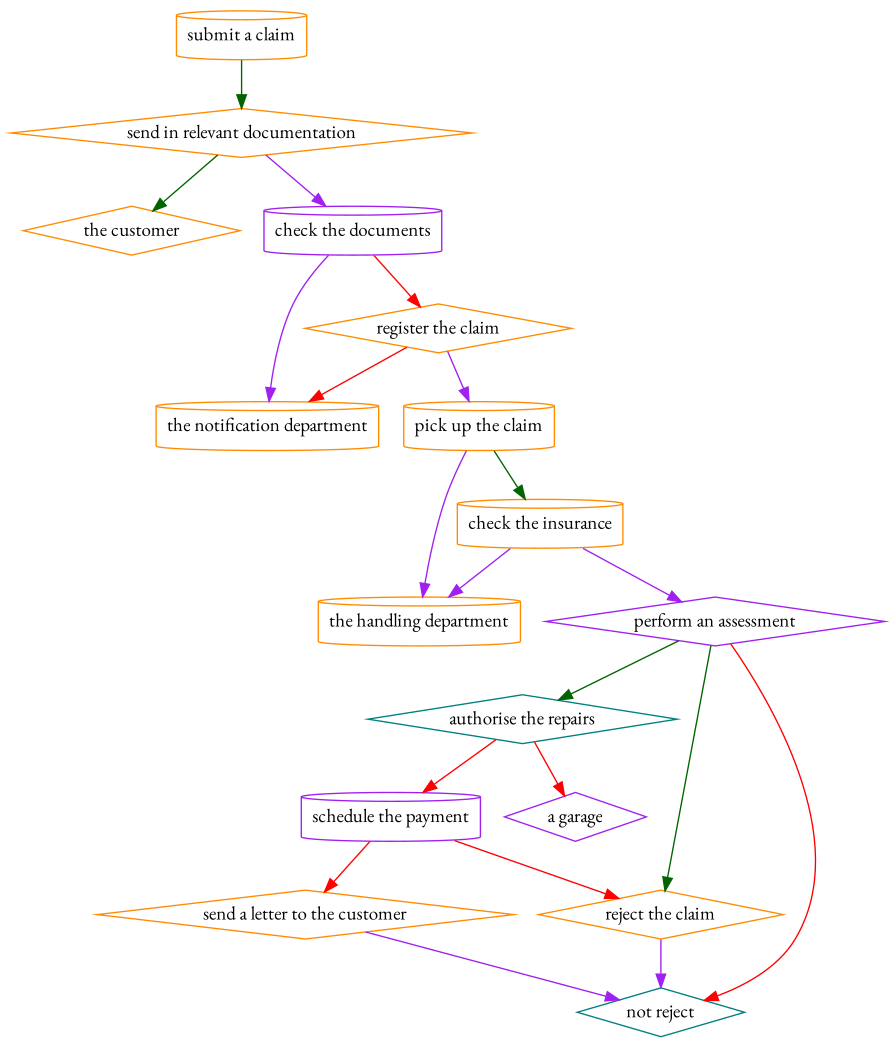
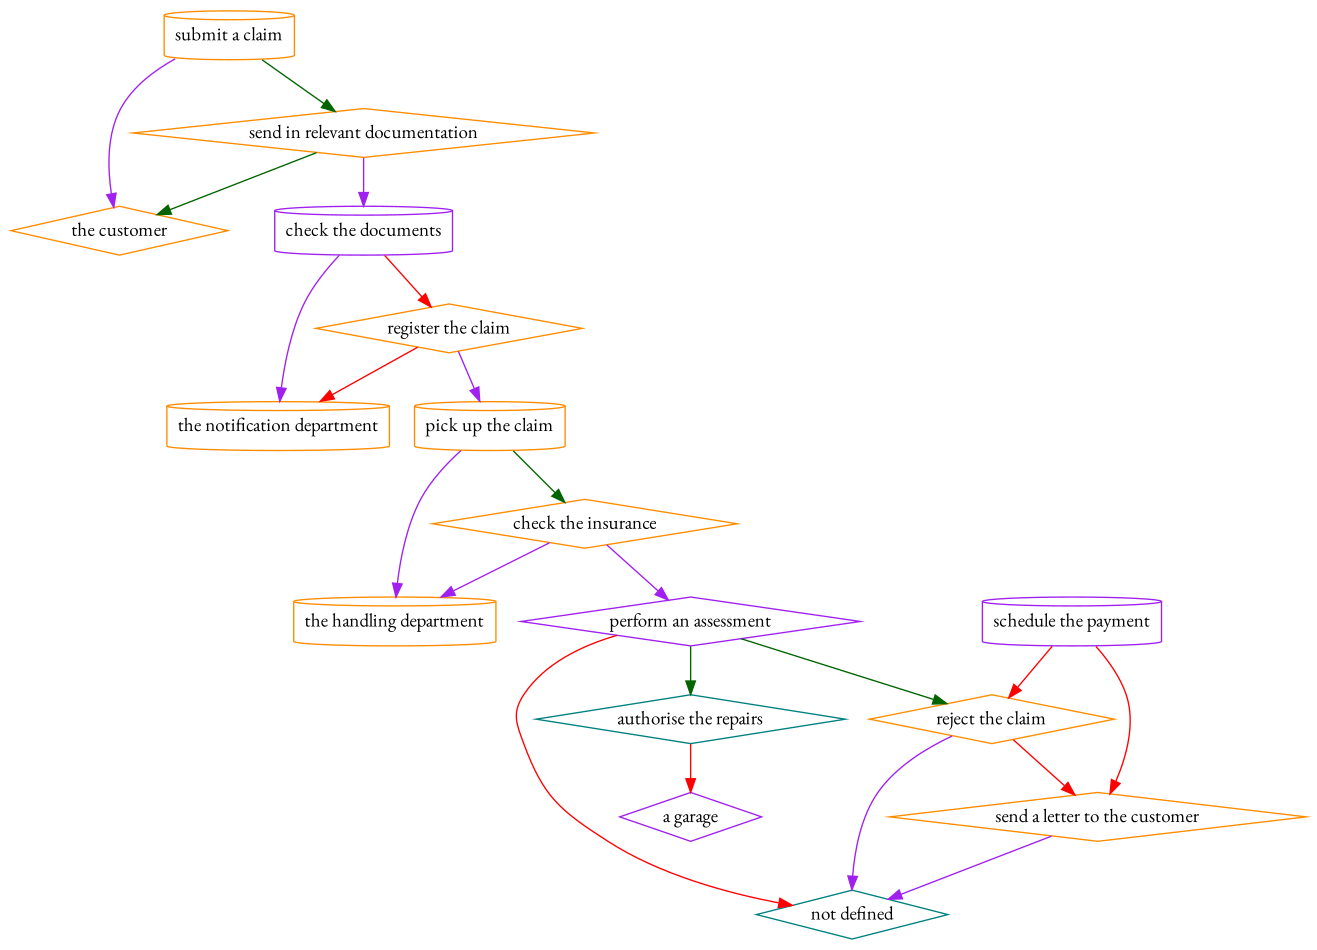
none -> (118, 114)
(540, 524) -> (585, 524)
(465, 762) -> none
none -> (1039, 763)
(661, 1012) -> (852, 915)
